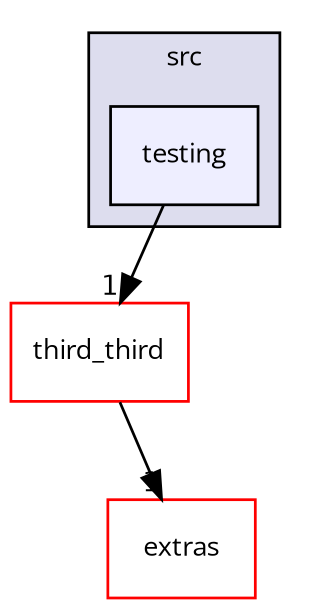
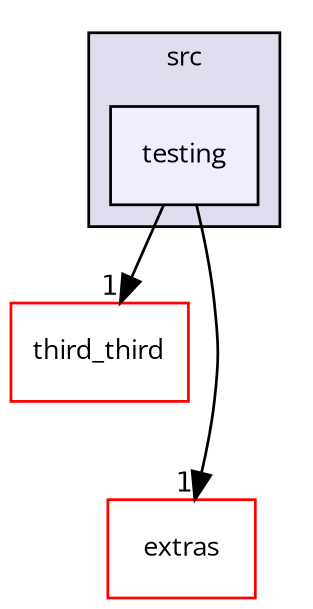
(135, 438) -> (217, 339)
